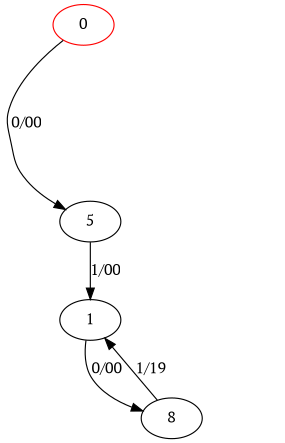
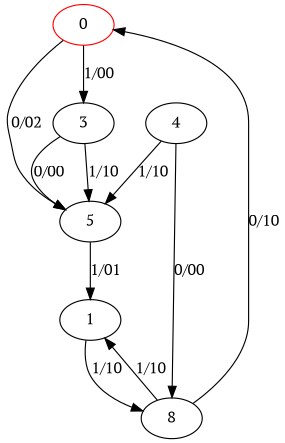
(27, 123) -> (27, 123)
none -> (84, 123)
none -> (176, 123)
none -> (249, 190)
(106, 271) -> (106, 271)
(107, 369) -> (107, 369)
(151, 369) -> (151, 369)
